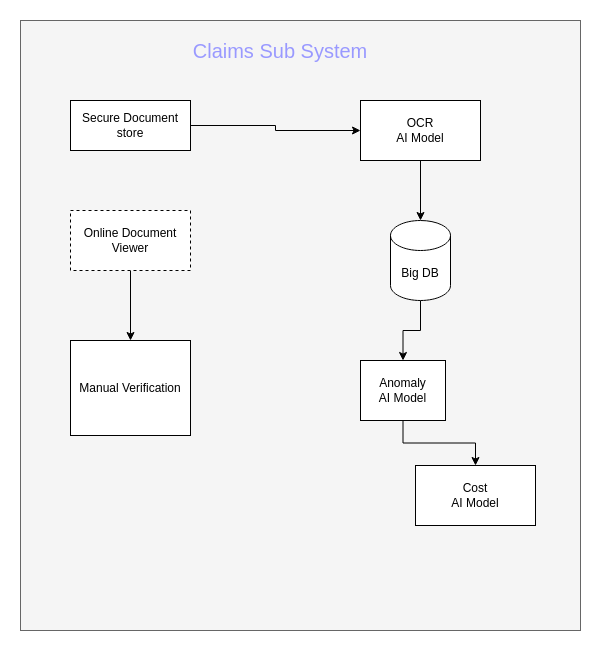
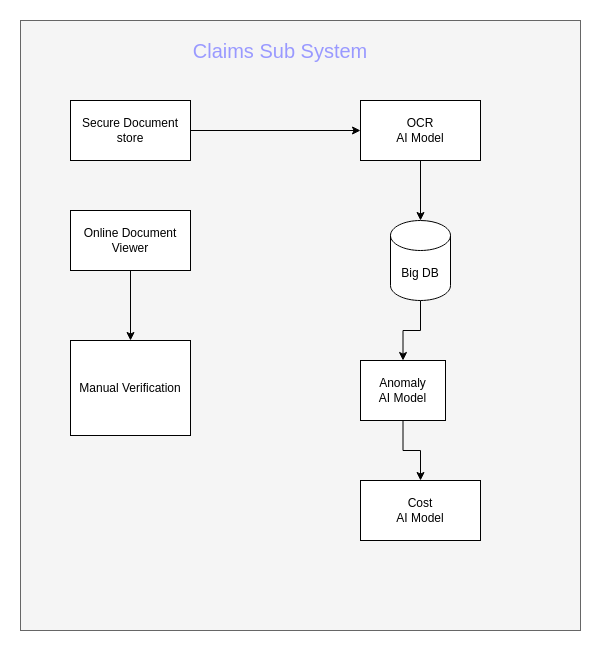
(131, 126) -> (131, 131)
(131, 241) -> (131, 241)
(476, 496) -> (421, 511)
